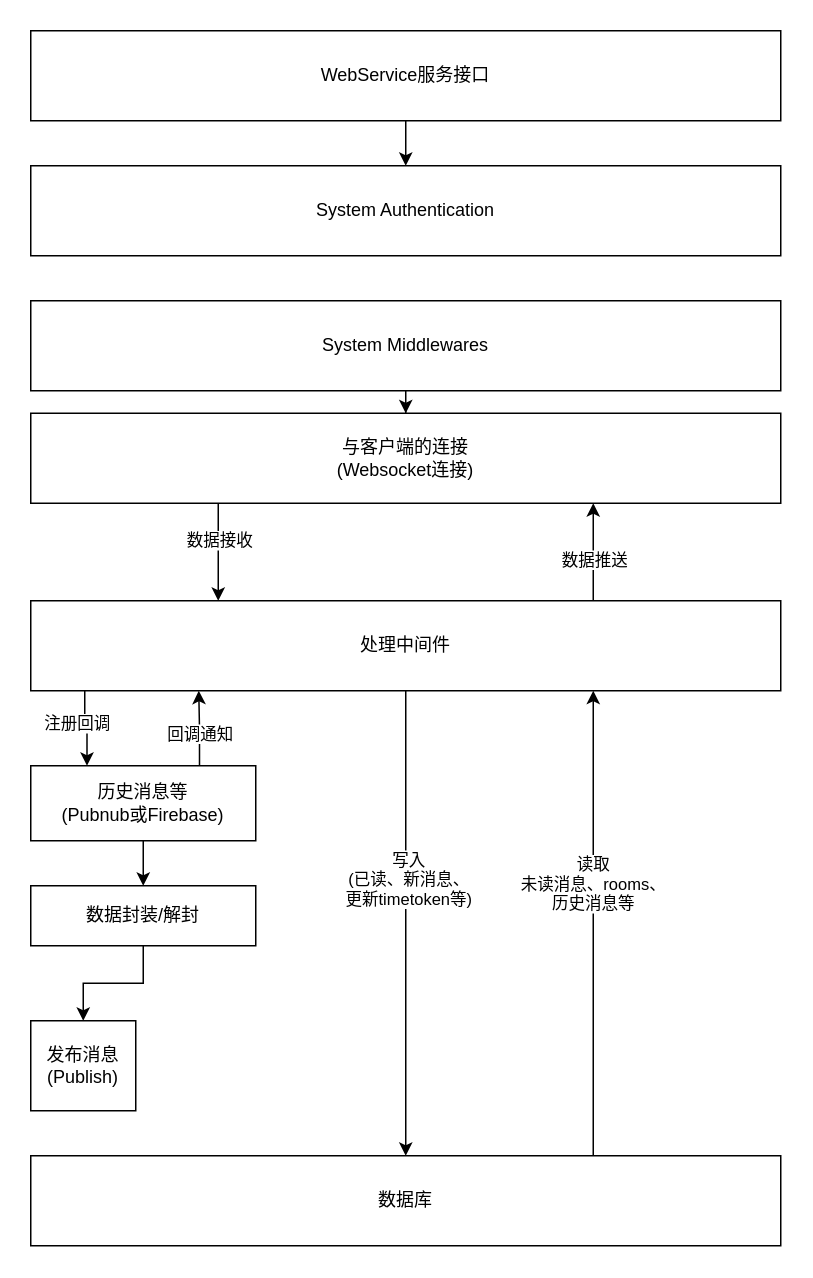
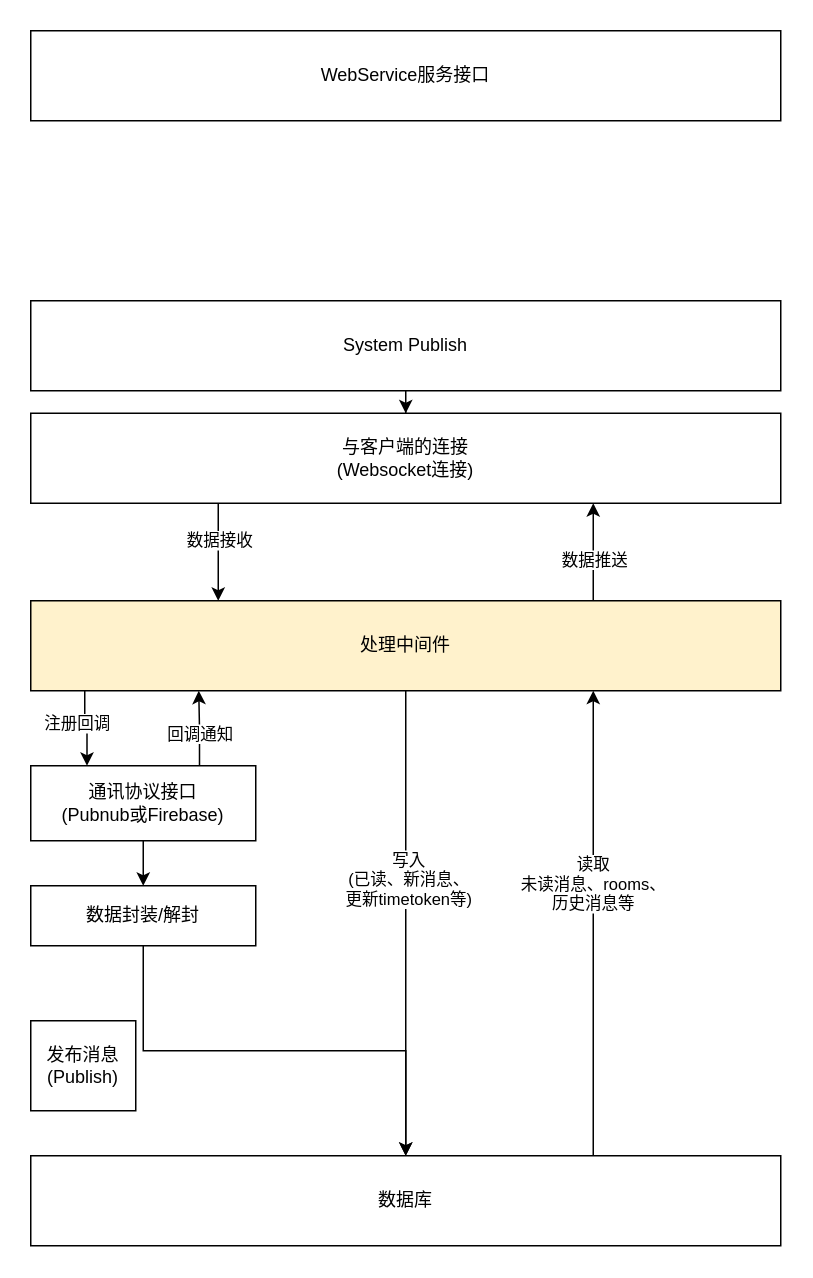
(406, 149) -> none
(406, 211) -> none
(406, 346) -> (406, 346)
(406, 646) -> (406, 646)
(143, 803) -> (143, 803)
(101, 983) -> (237, 1051)
